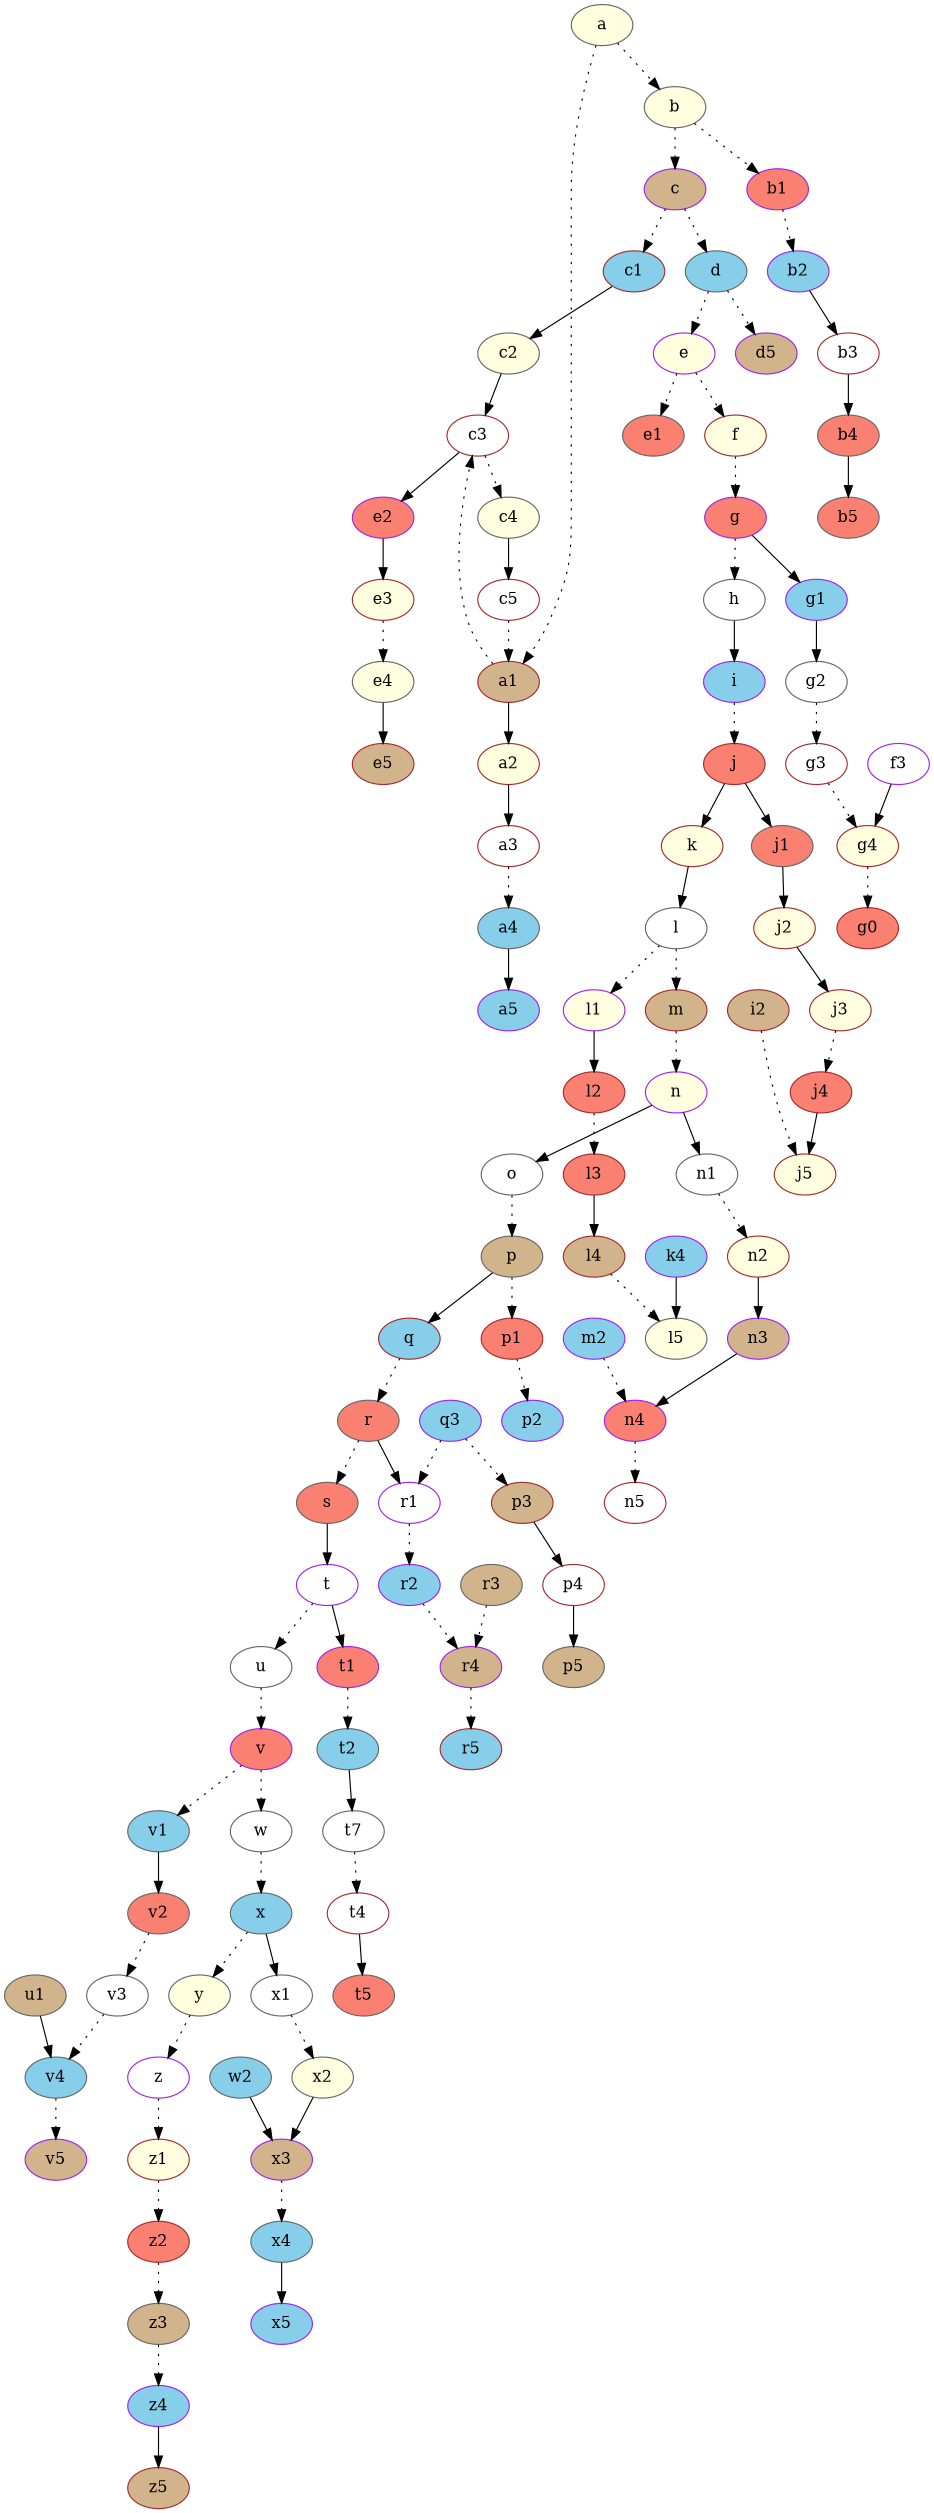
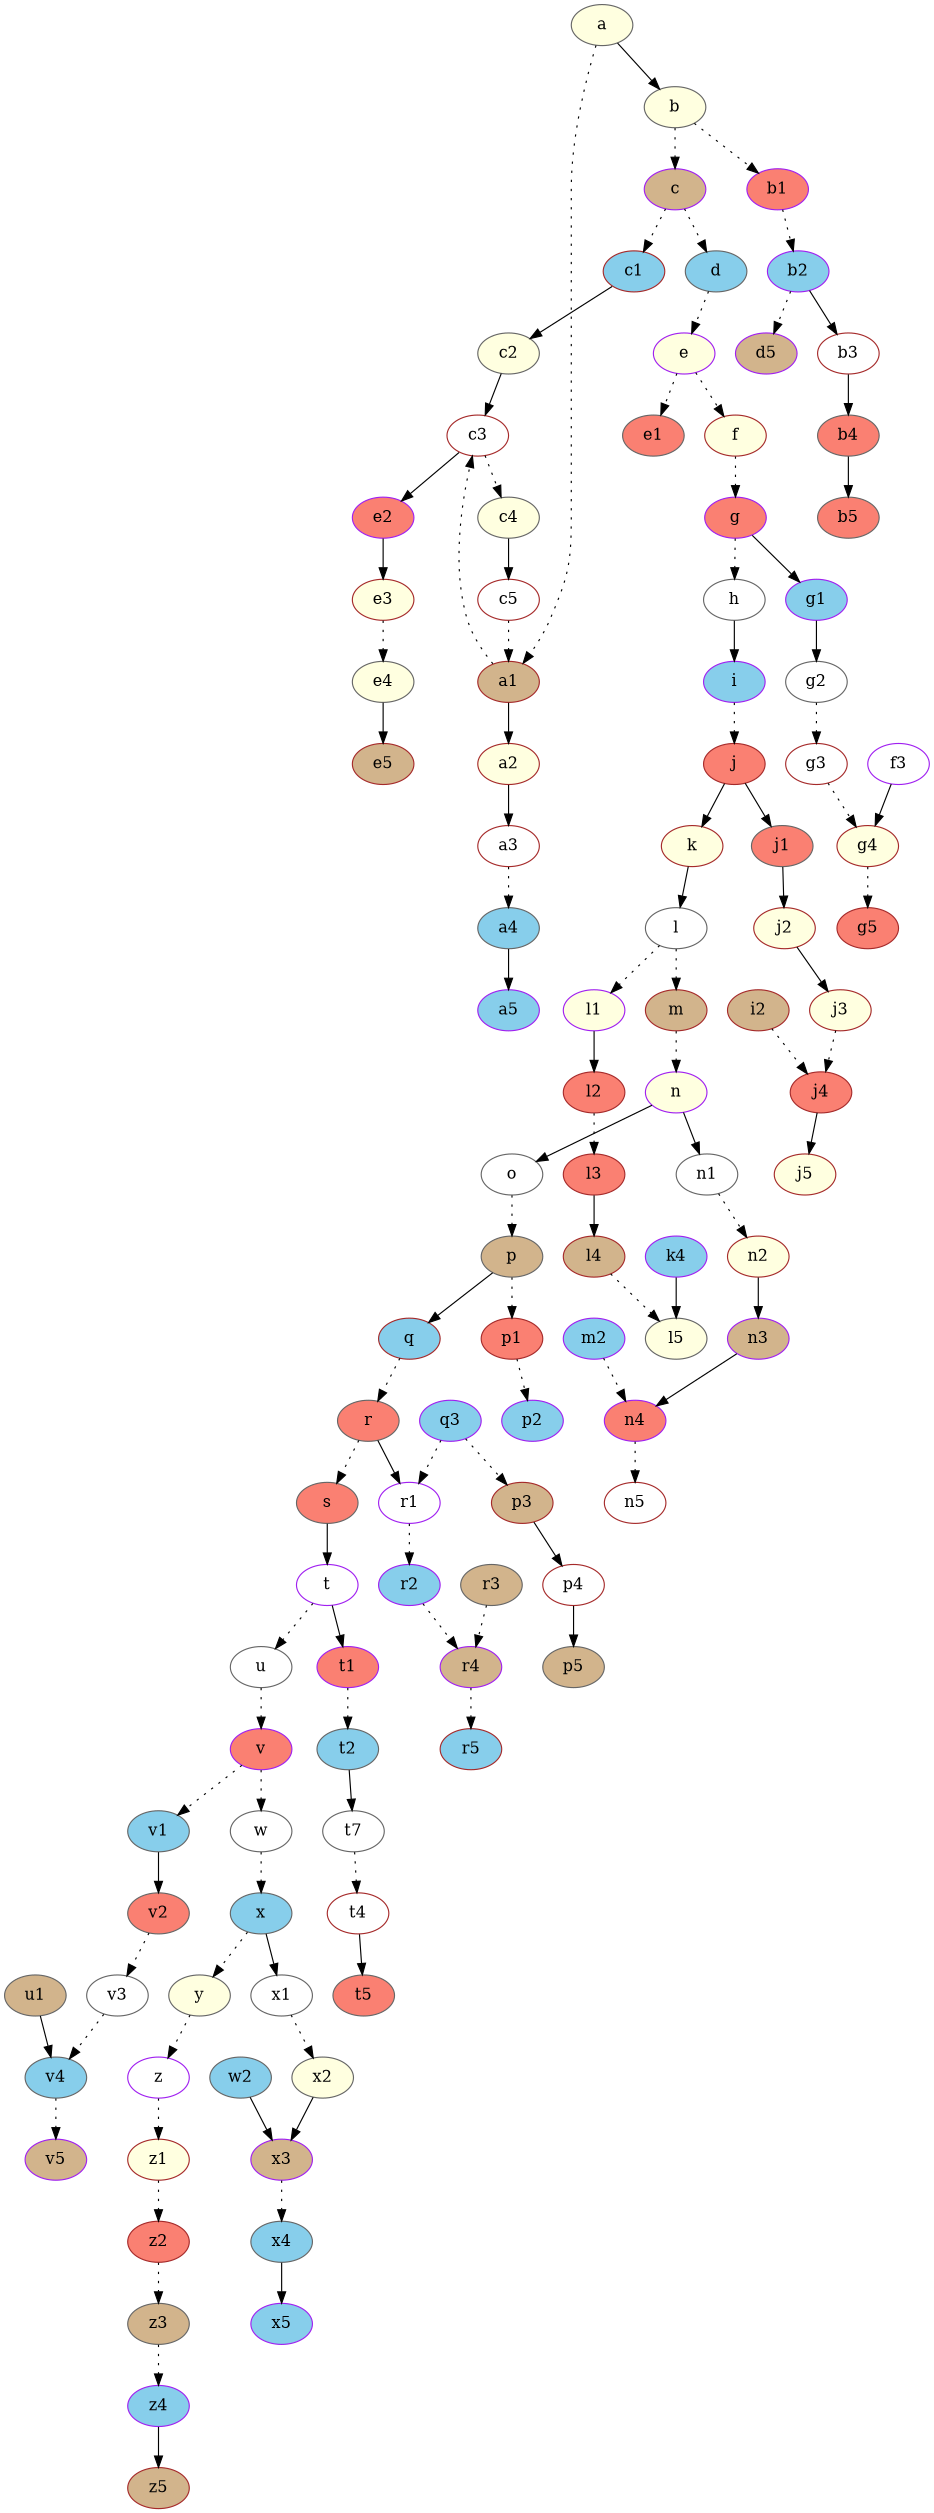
(635, 62) -> (635, 62)
(738, 308) -> (784, 307)
(868, 928) -> (868, 928)
(773, 1088) -> (786, 1047)
